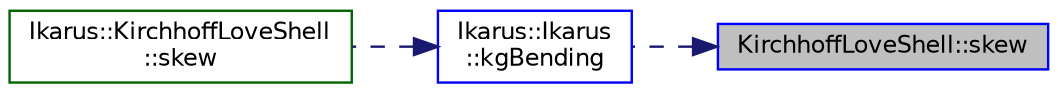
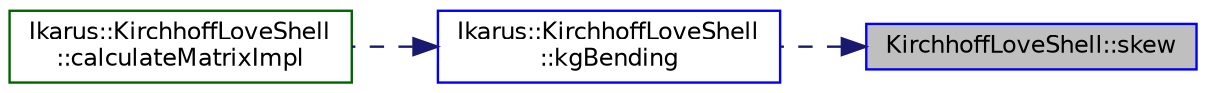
(181, 47) -> (181, 47)
(535, 47) -> (609, 47)
